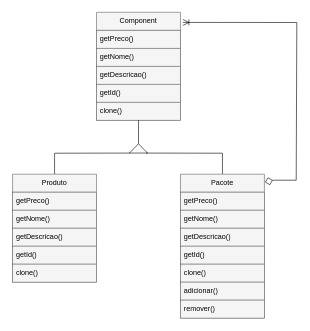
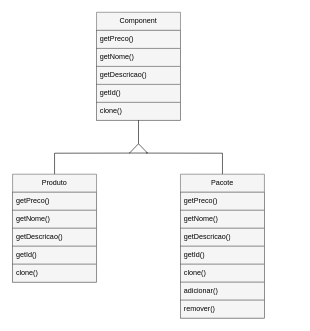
(296, 103) -> none
